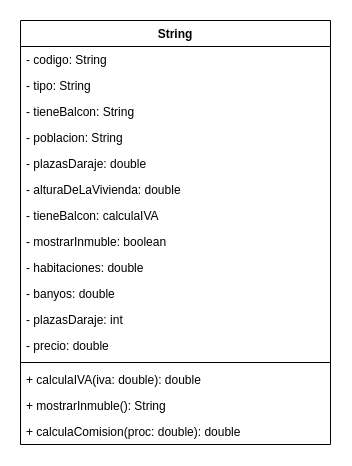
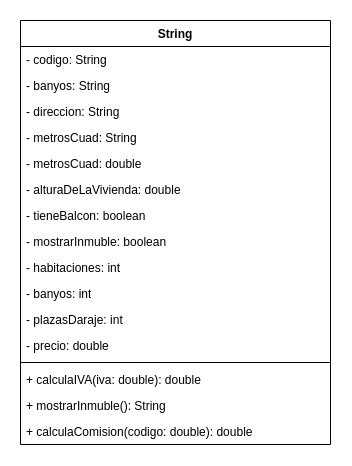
(66, 87) -> (74, 87)
(88, 113) -> (81, 113)
(81, 139) -> (87, 139)
(93, 165) -> (87, 165)
(100, 217) -> (91, 217)
(91, 269) -> (81, 269)
(74, 295) -> (64, 295)
(140, 433) -> (146, 433)
